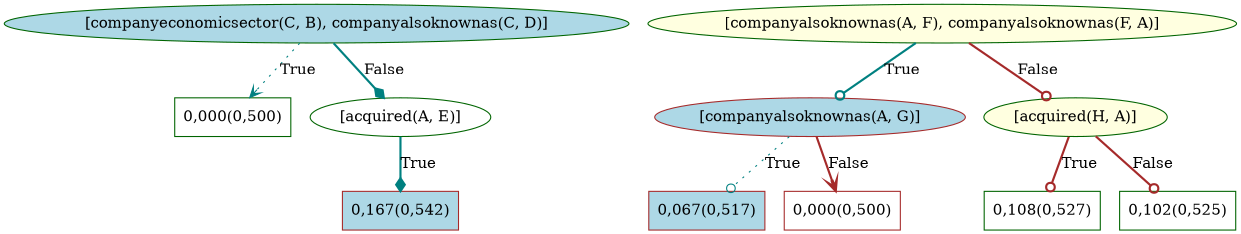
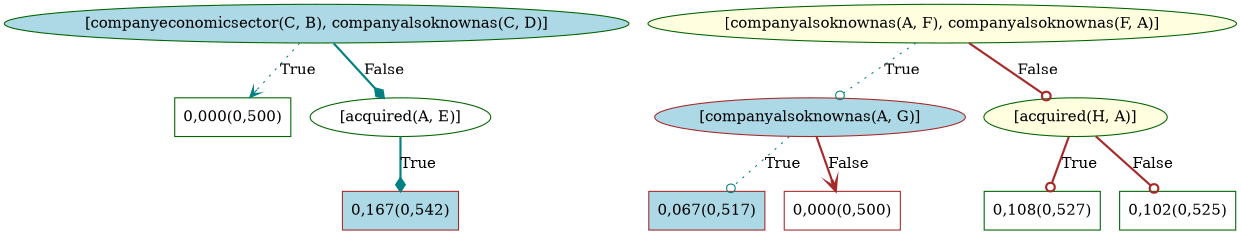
(880, 68) -> (880, 68)
